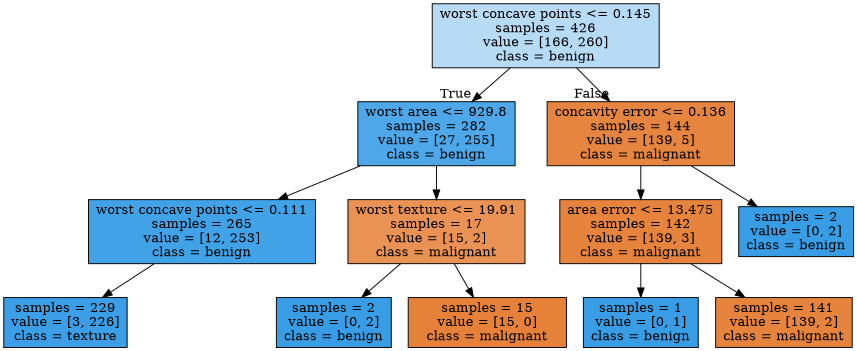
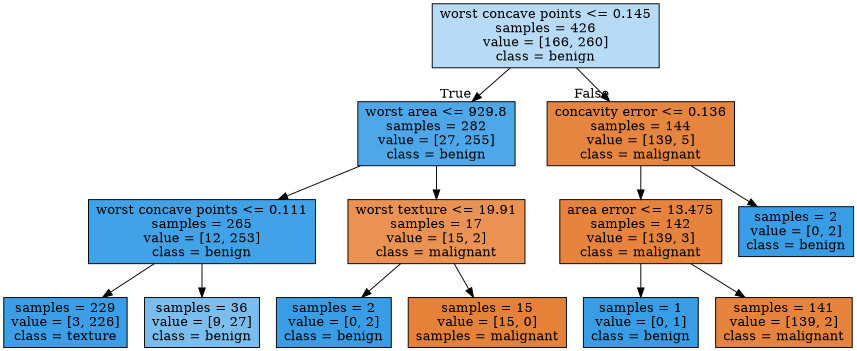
none -> (202, 323)
(487, 323) -> (487, 323)
